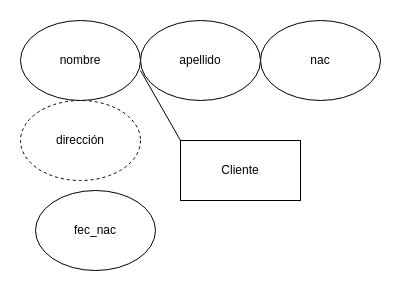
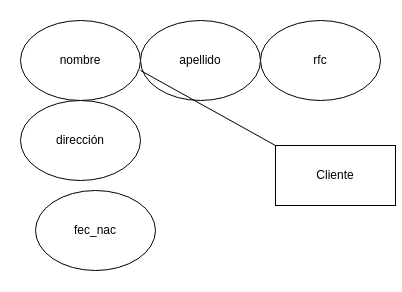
(321, 61) -> (321, 61)
(81, 141) -> (81, 141)
(241, 171) -> (336, 176)
